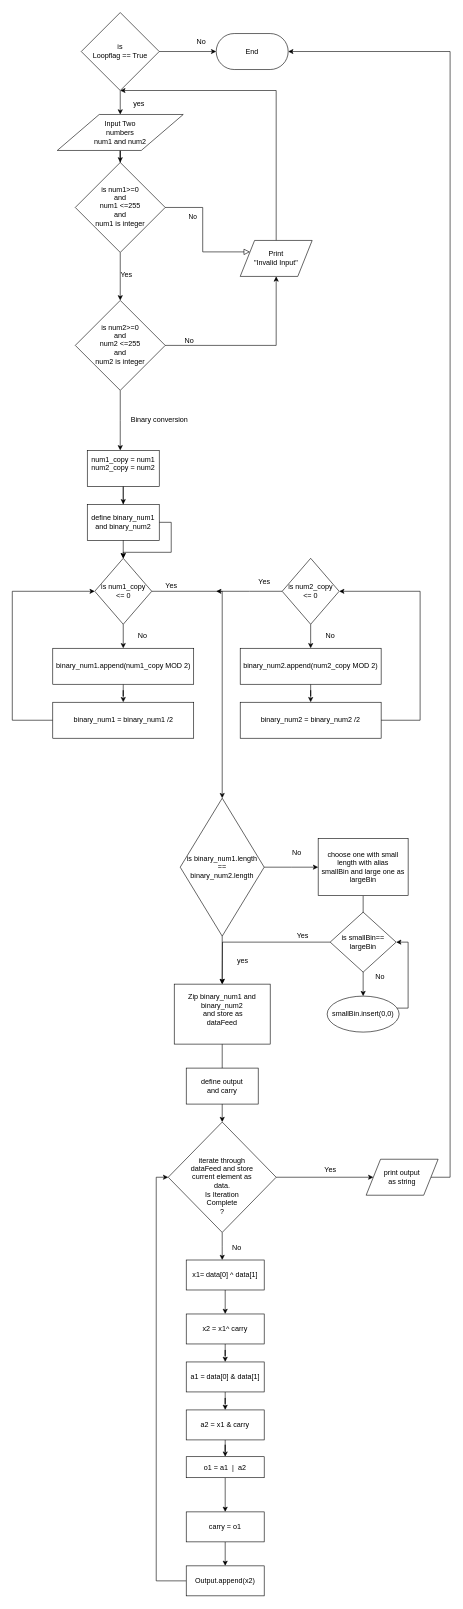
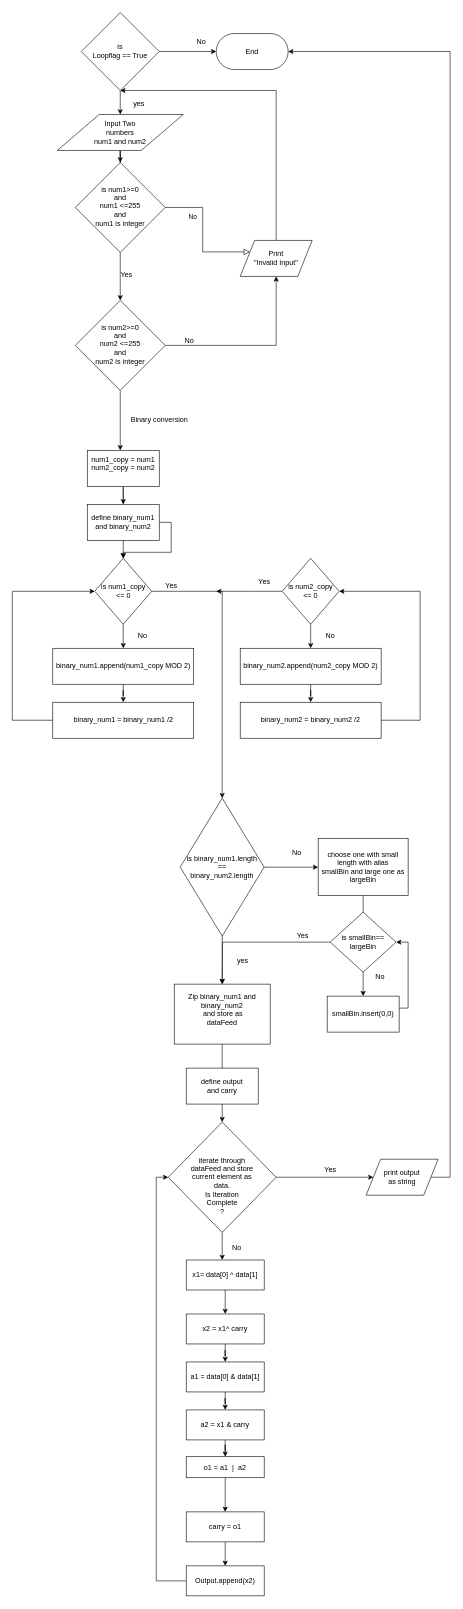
(363, 1014) -> (363, 1014)
